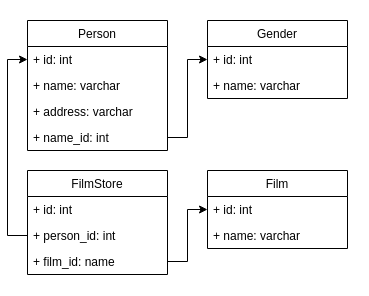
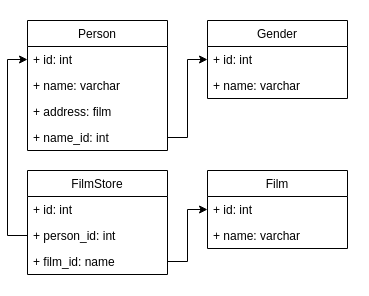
(89, 112) -> (76, 112)
